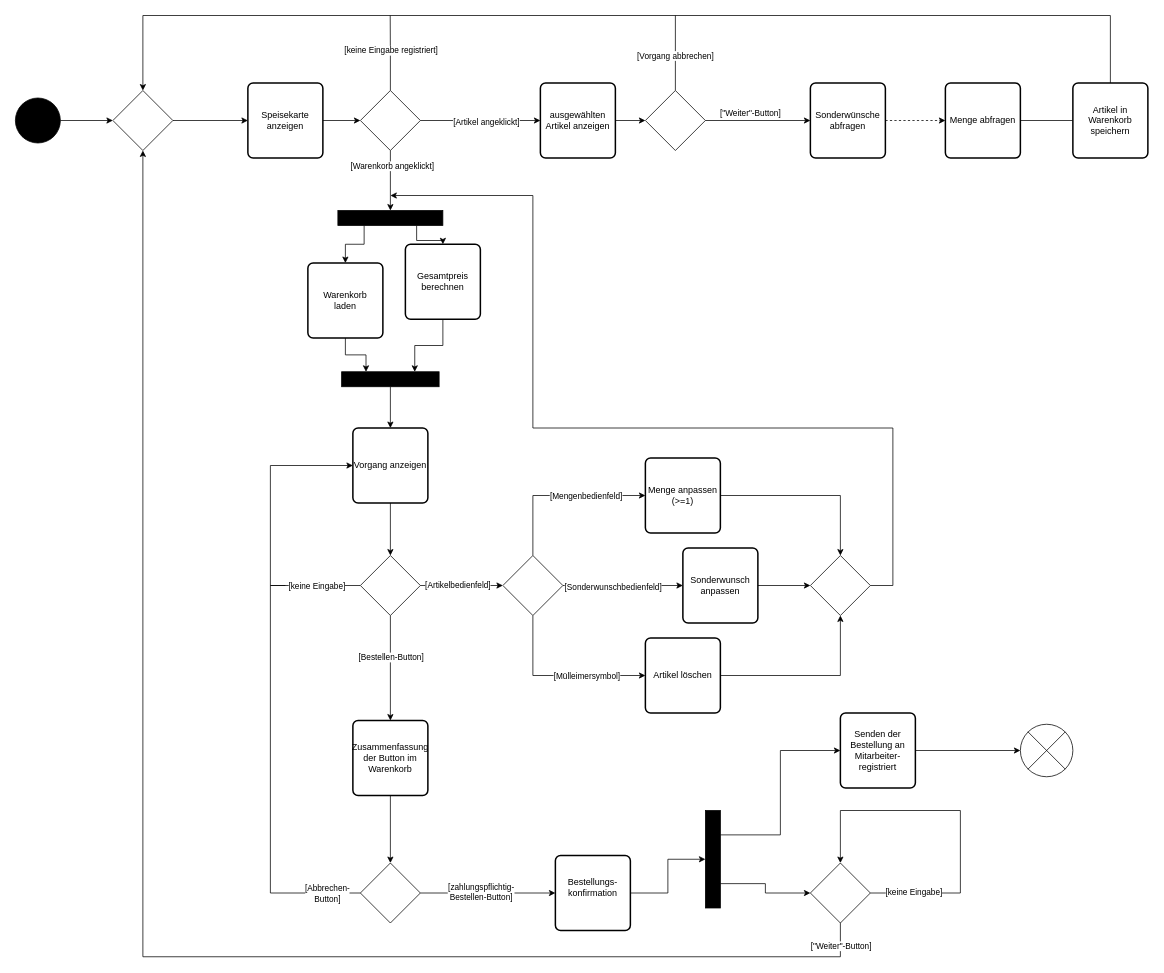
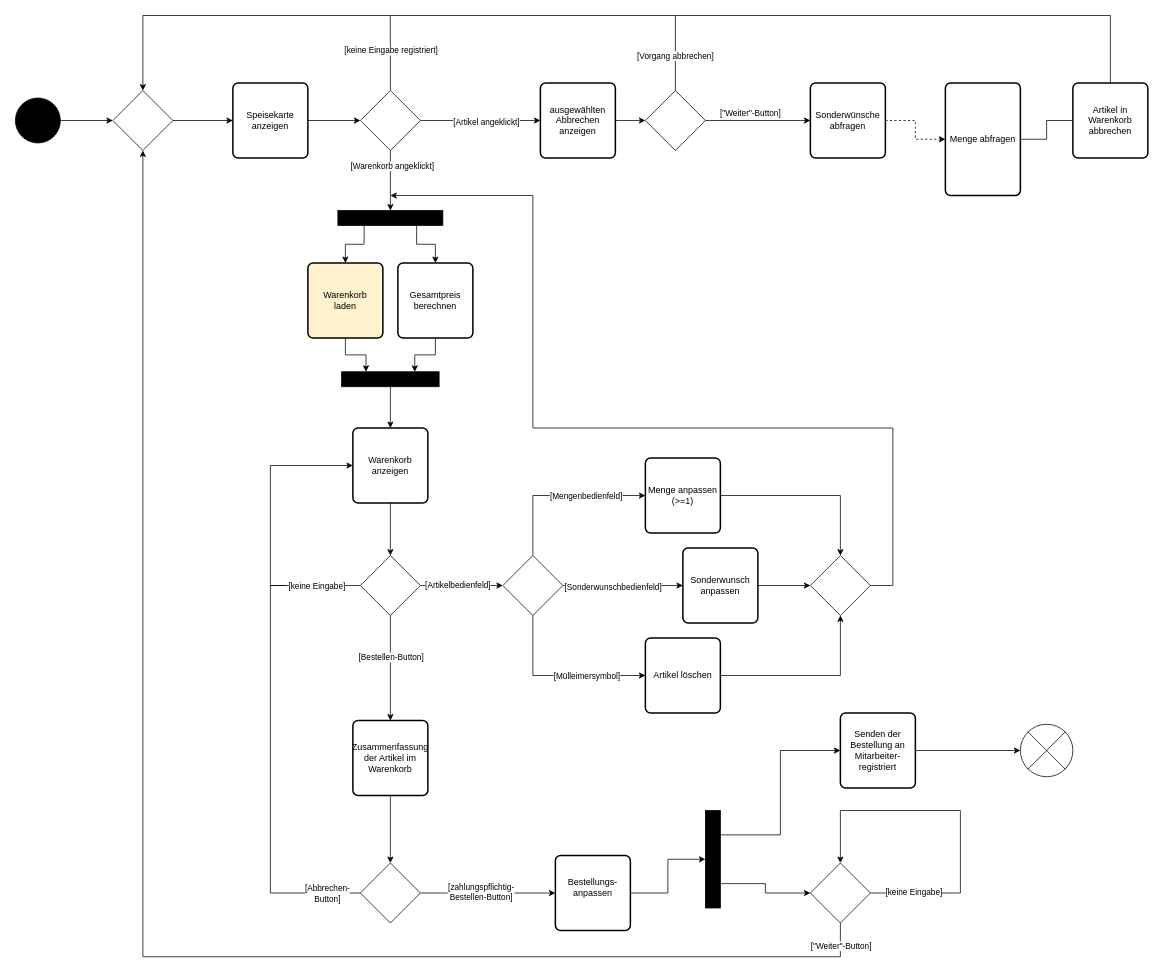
(285, 120) -> (270, 120)
(578, 120) -> (578, 120)
(983, 120) -> (983, 139)
(1110, 120) -> (1110, 120)
(443, 282) -> (435, 300)
(345, 300) -> (345, 300)
(390, 465) -> (390, 465)
(390, 758) -> (390, 758)
(593, 893) -> (593, 893)
